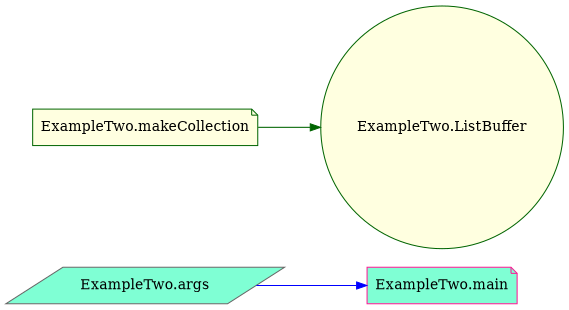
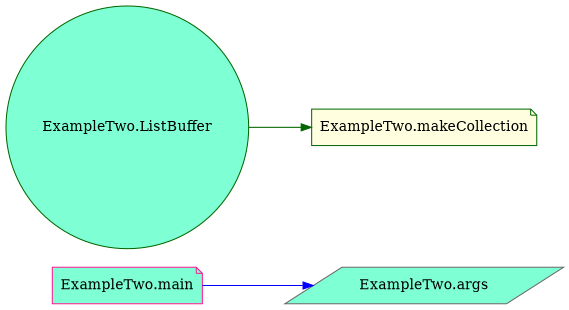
(284, 127) -> (275, 127)
(442, 127) -> (127, 127)
(306, 286) -> (253, 286)
